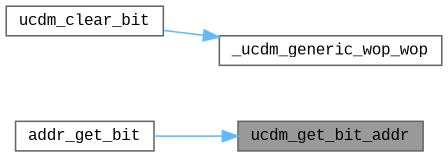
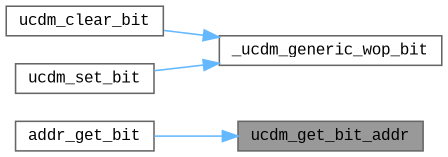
(331, 51) -> (331, 51)
none -> (85, 79)
